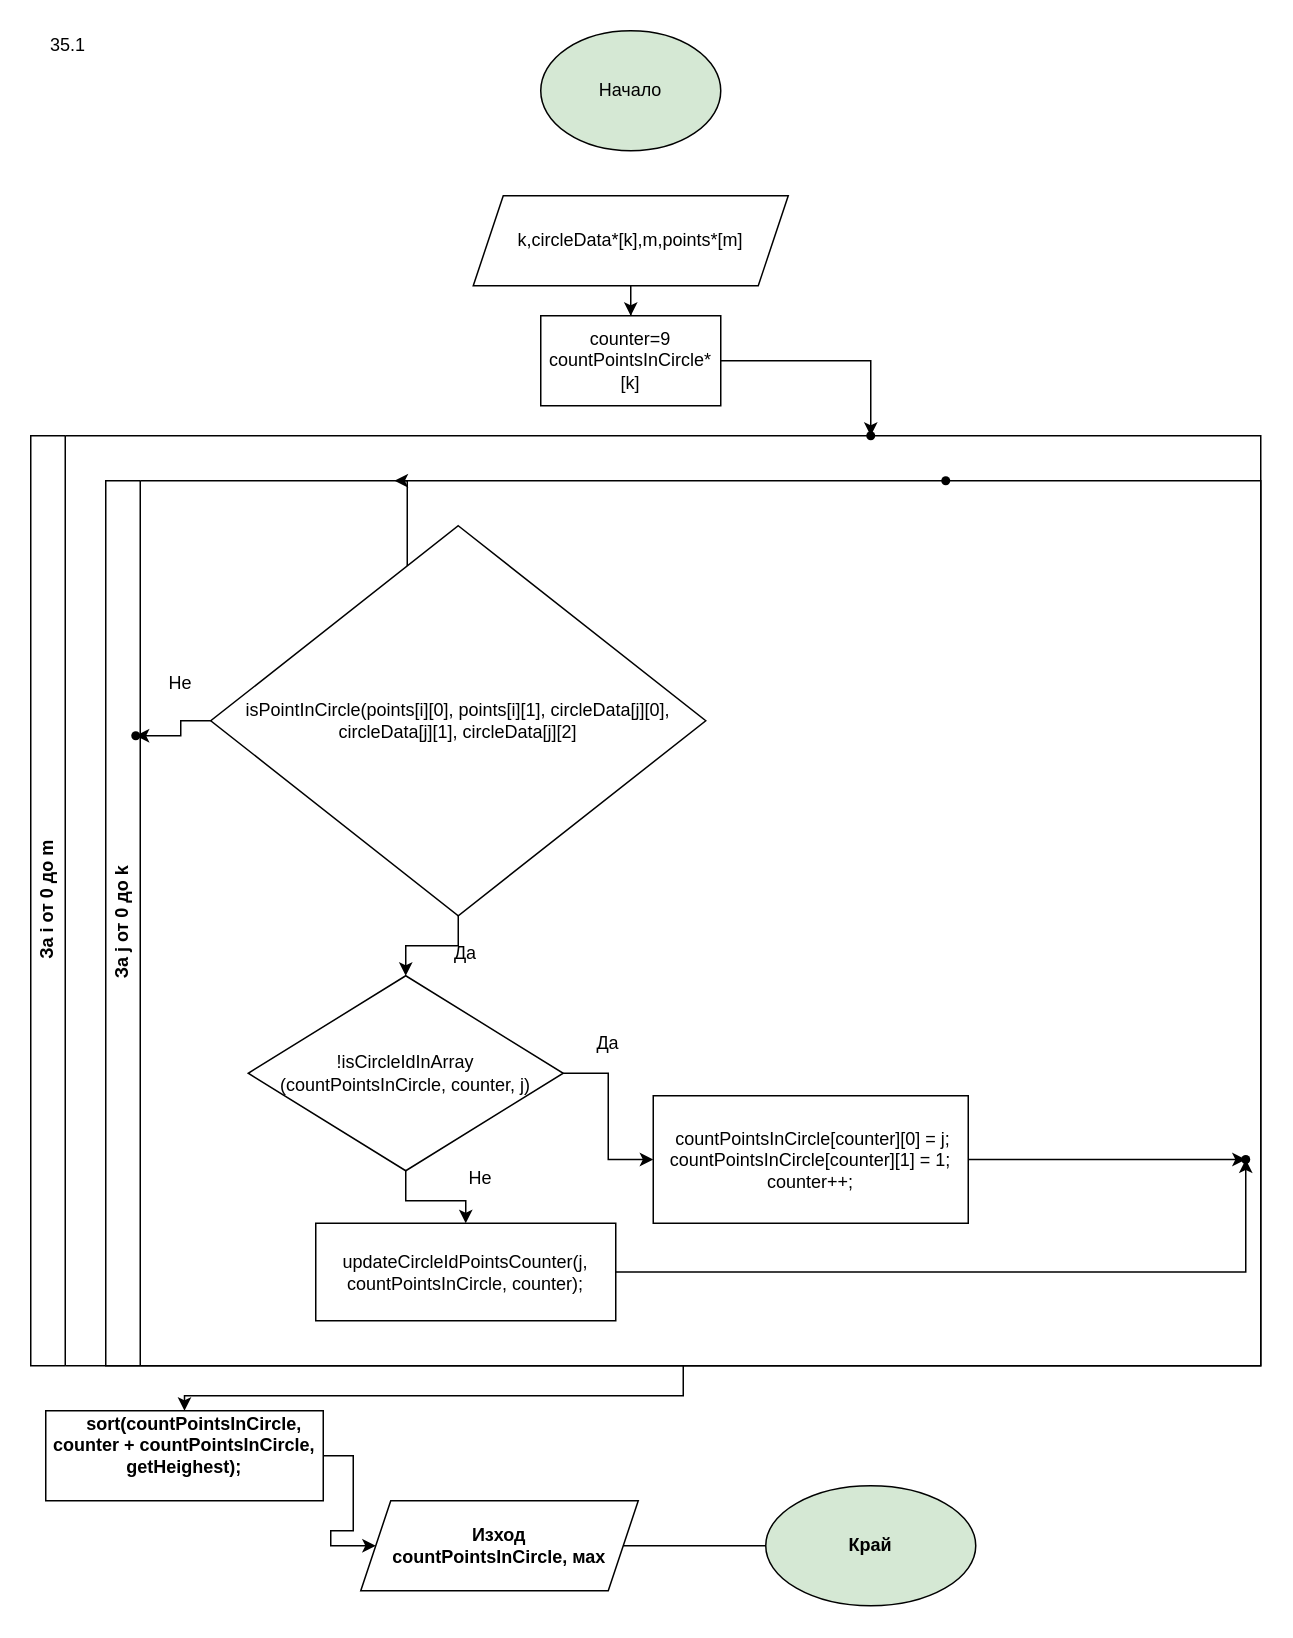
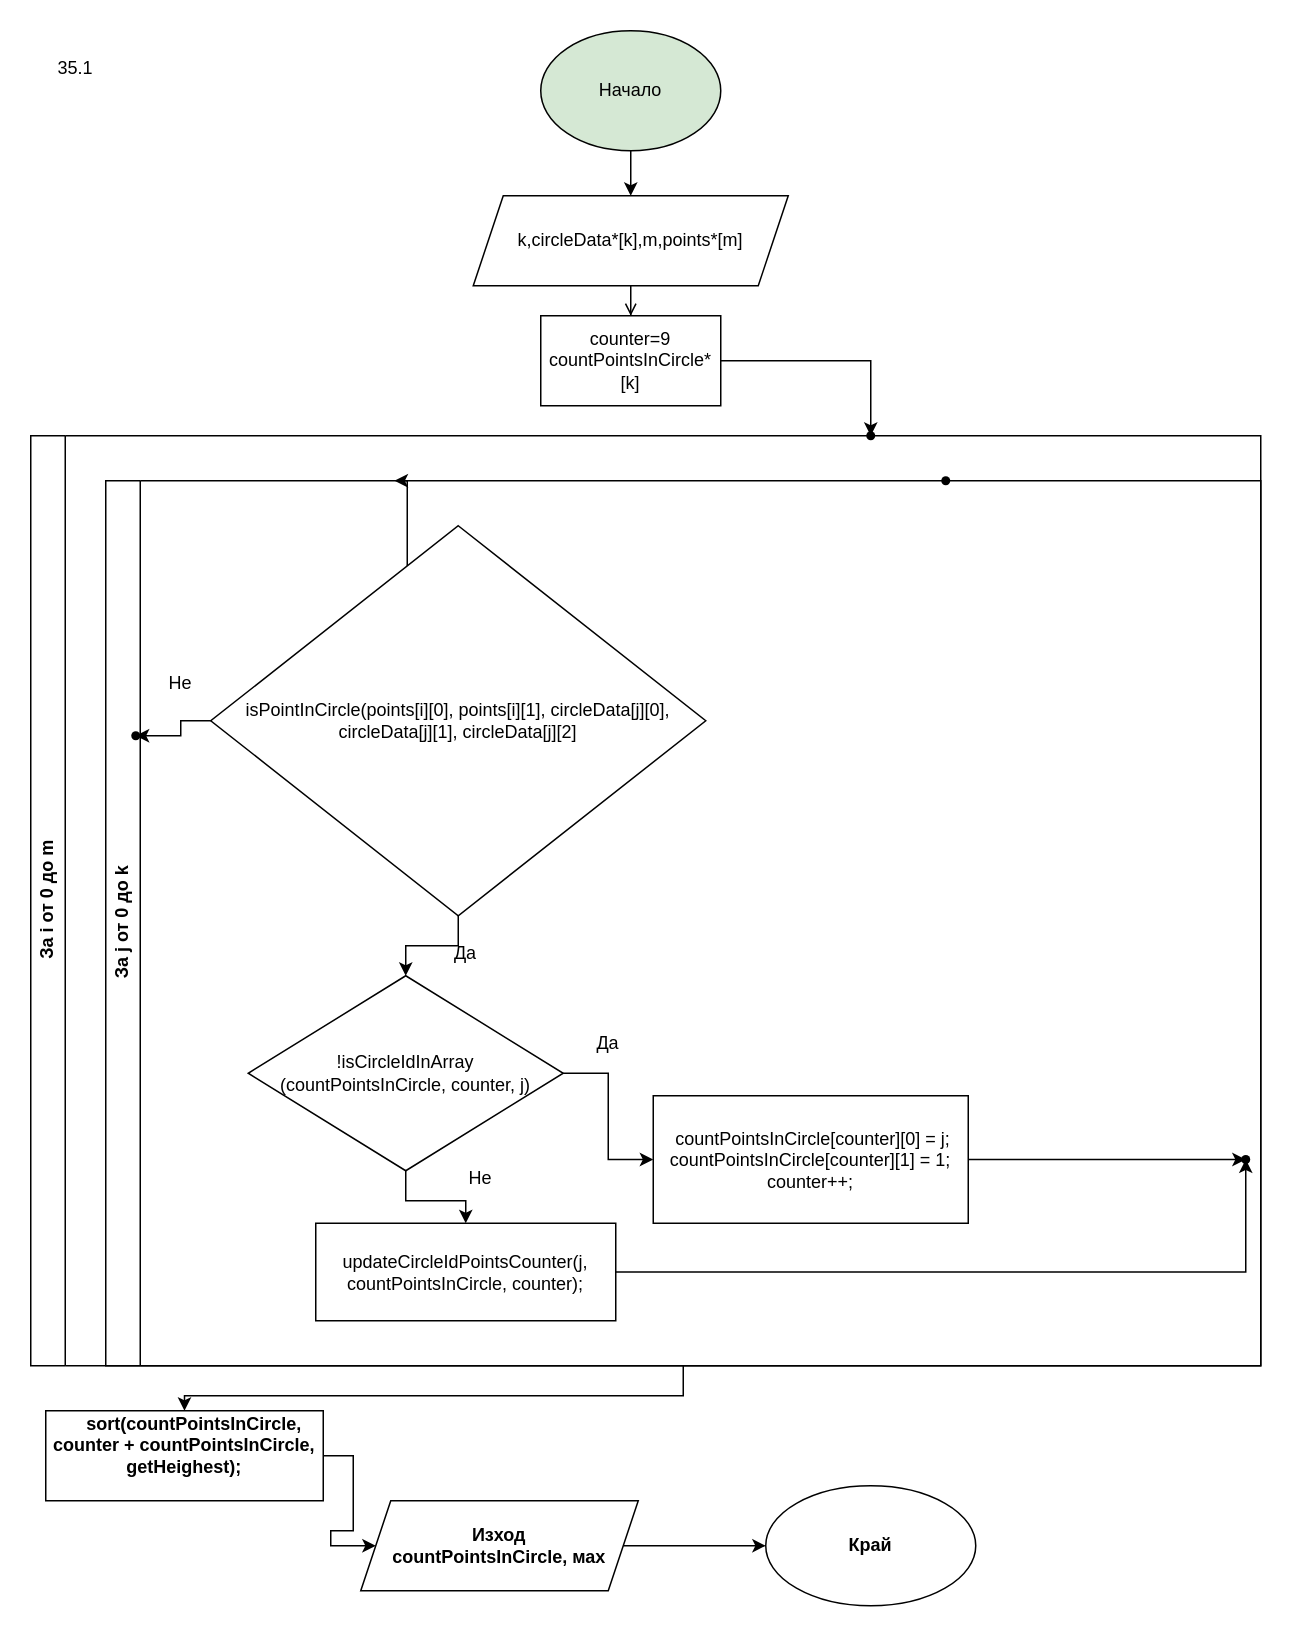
(68, 46) -> (76, 68)
none -> (631, 179)
(631, 304) -> (631, 306)
(758, 1546) -> (754, 1546)
(871, 1546) -> (871, 1546)
